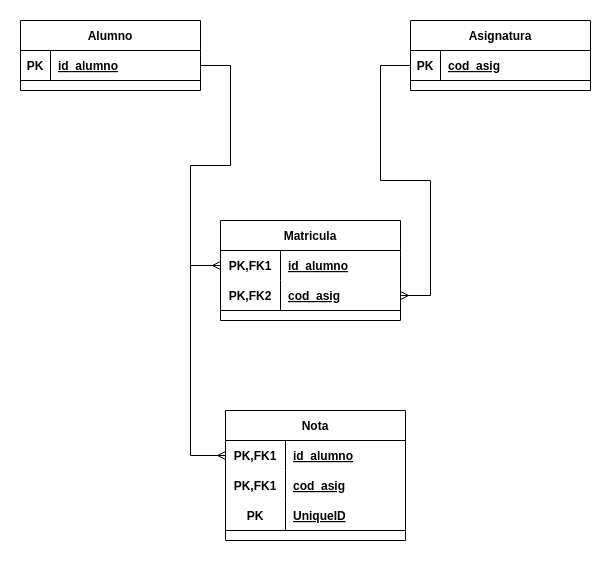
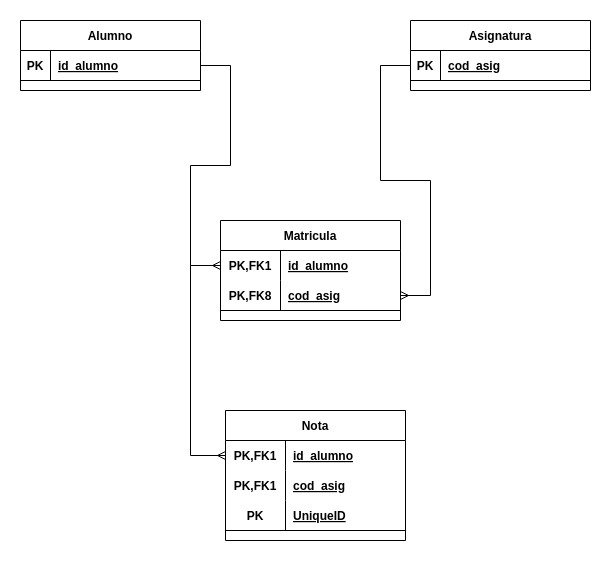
(250, 296) -> (250, 296)
